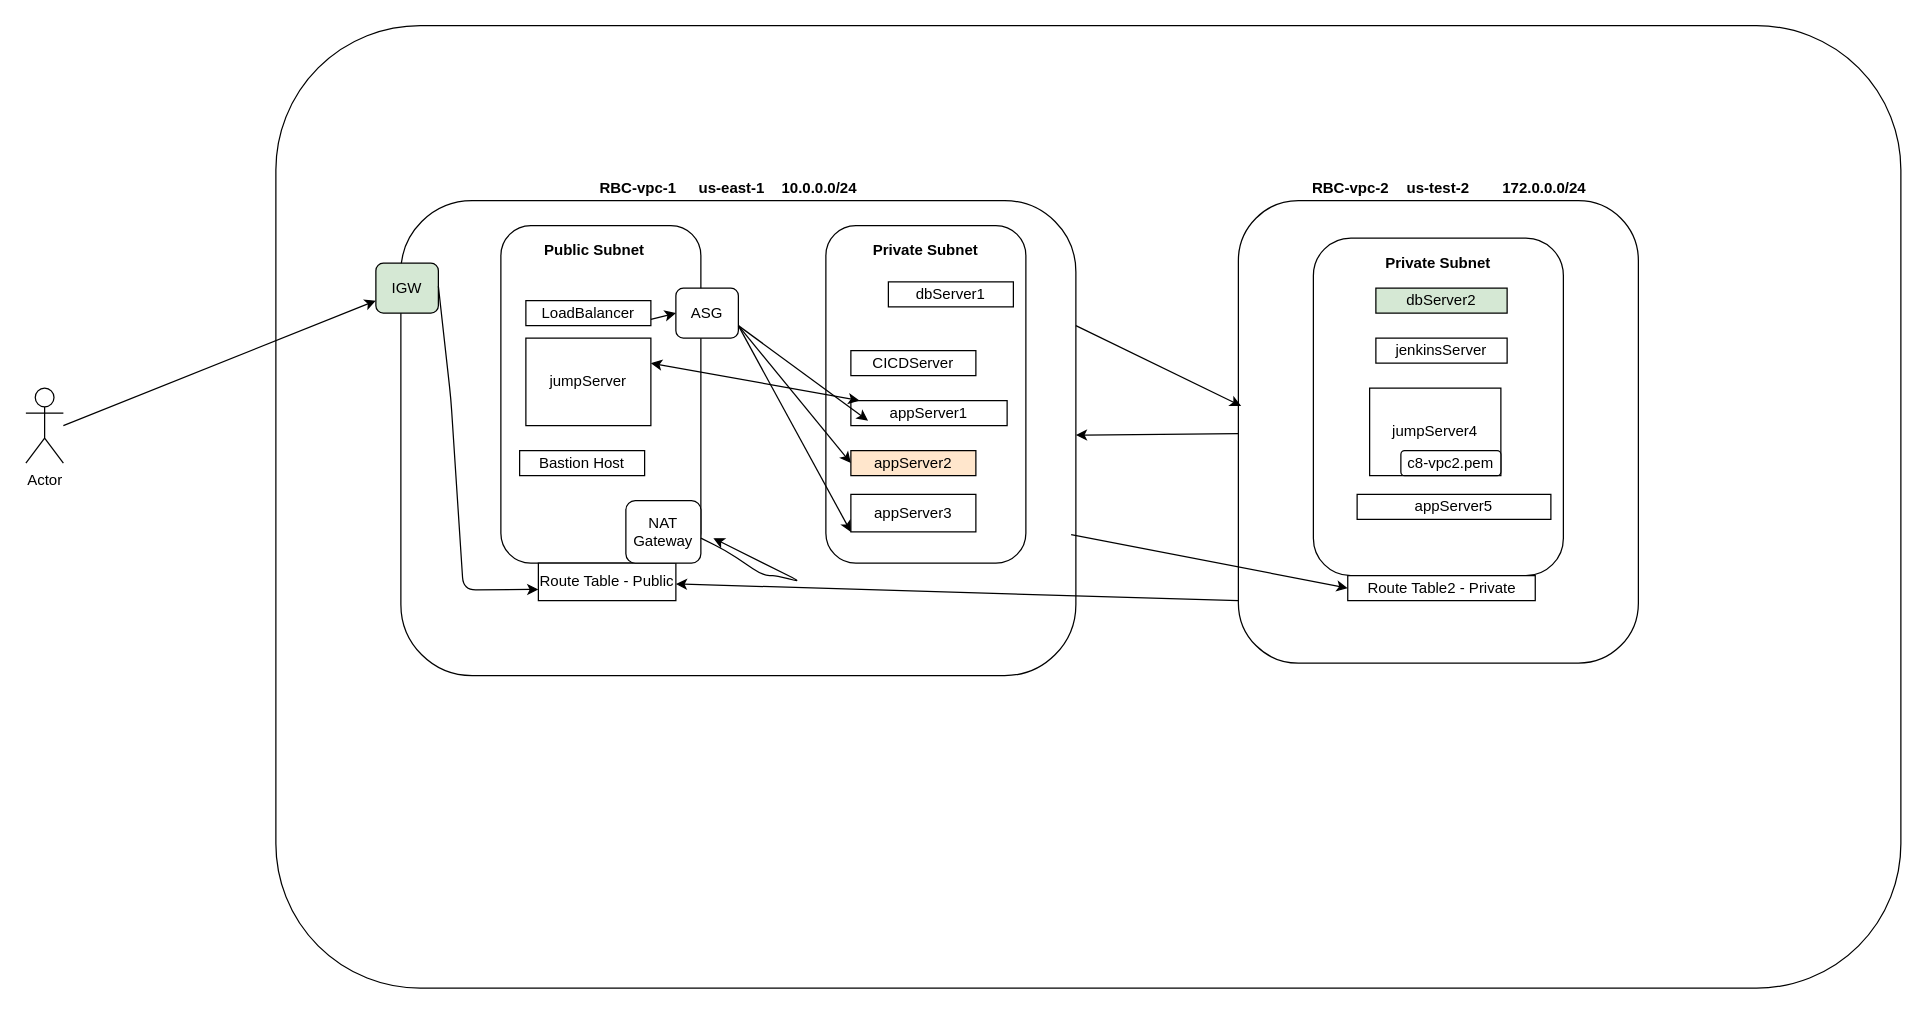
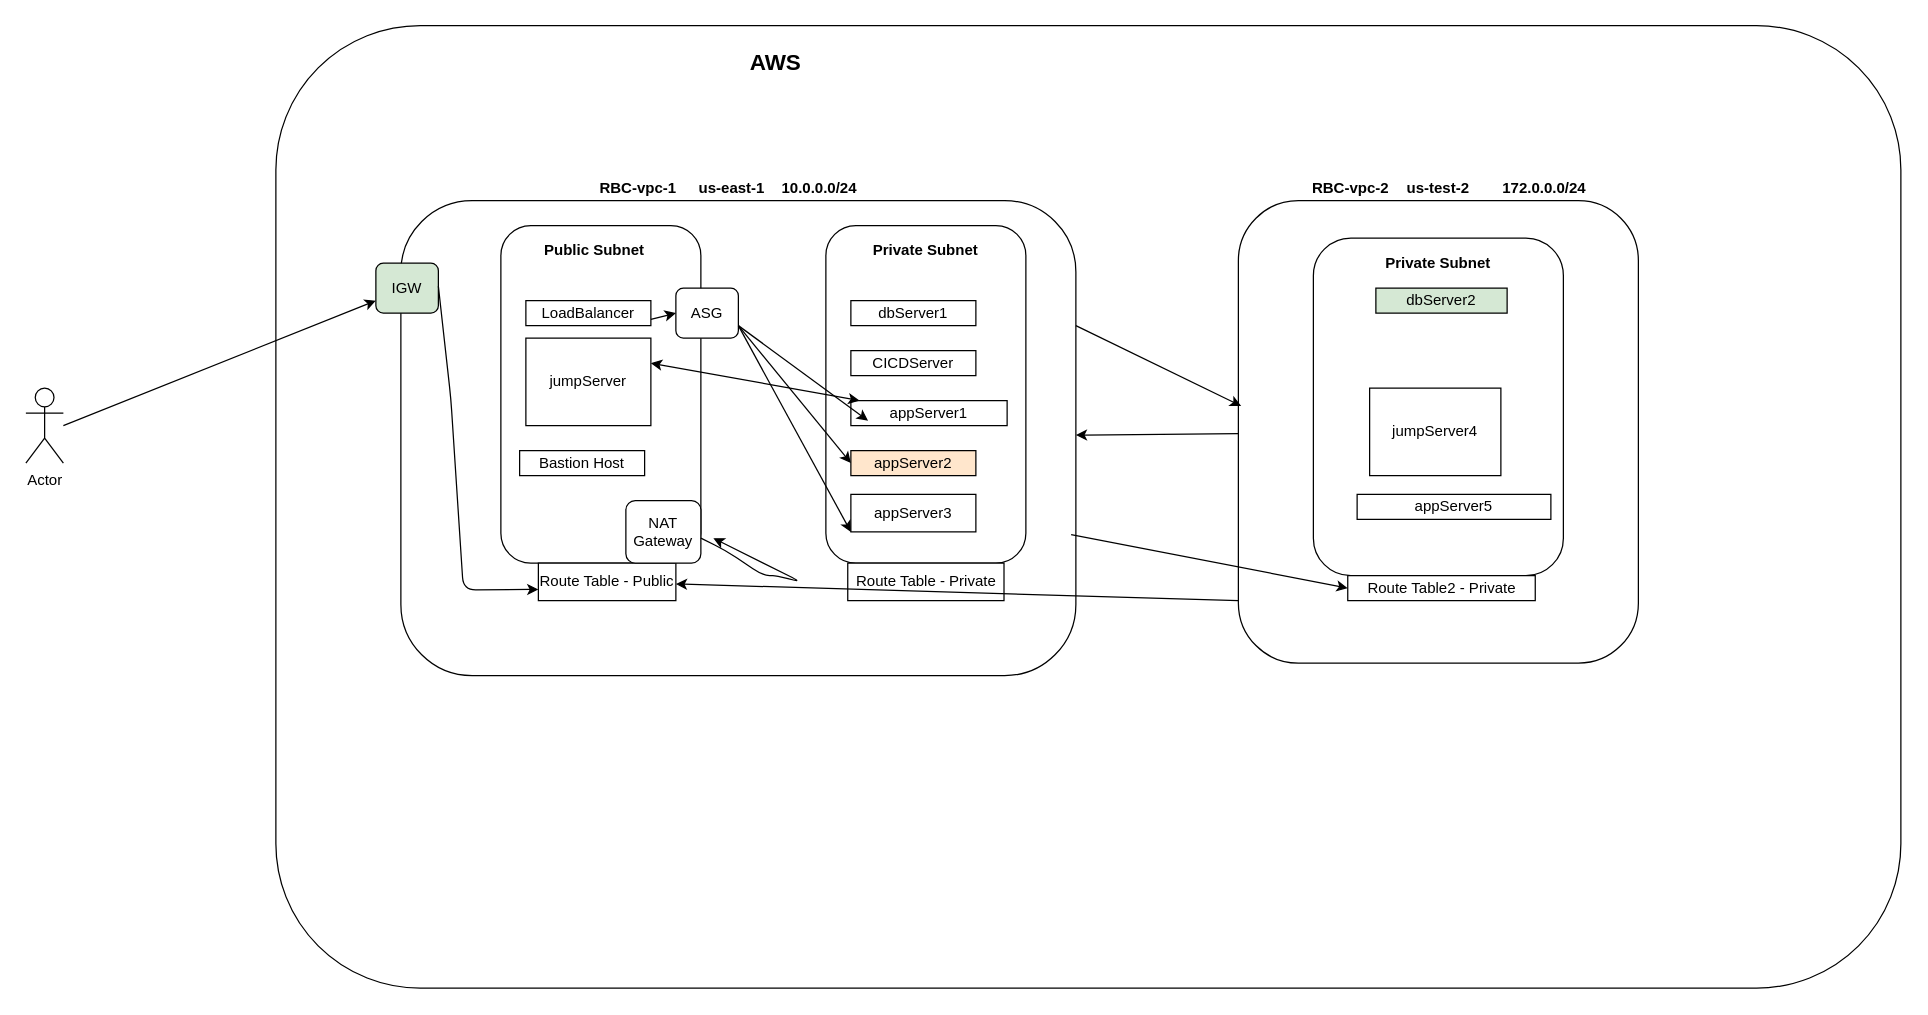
none -> (776, 63)
(951, 294) -> (913, 313)
(1441, 351) -> none
(1451, 463) -> none
none -> (926, 582)
